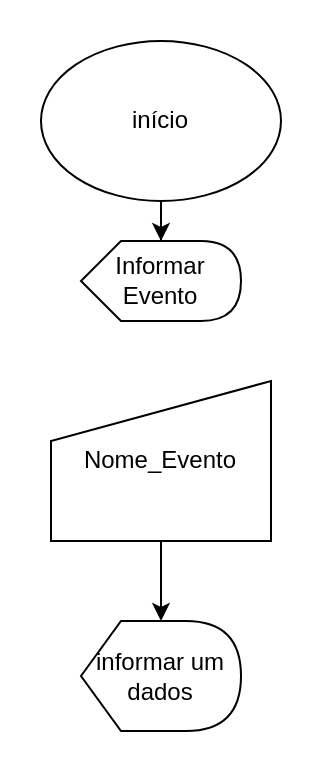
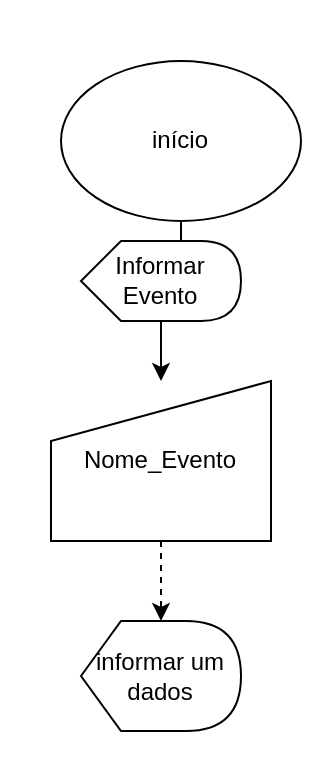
(161, 121) -> (181, 141)
none -> (161, 358)
(161, 573) -> (161, 573)
